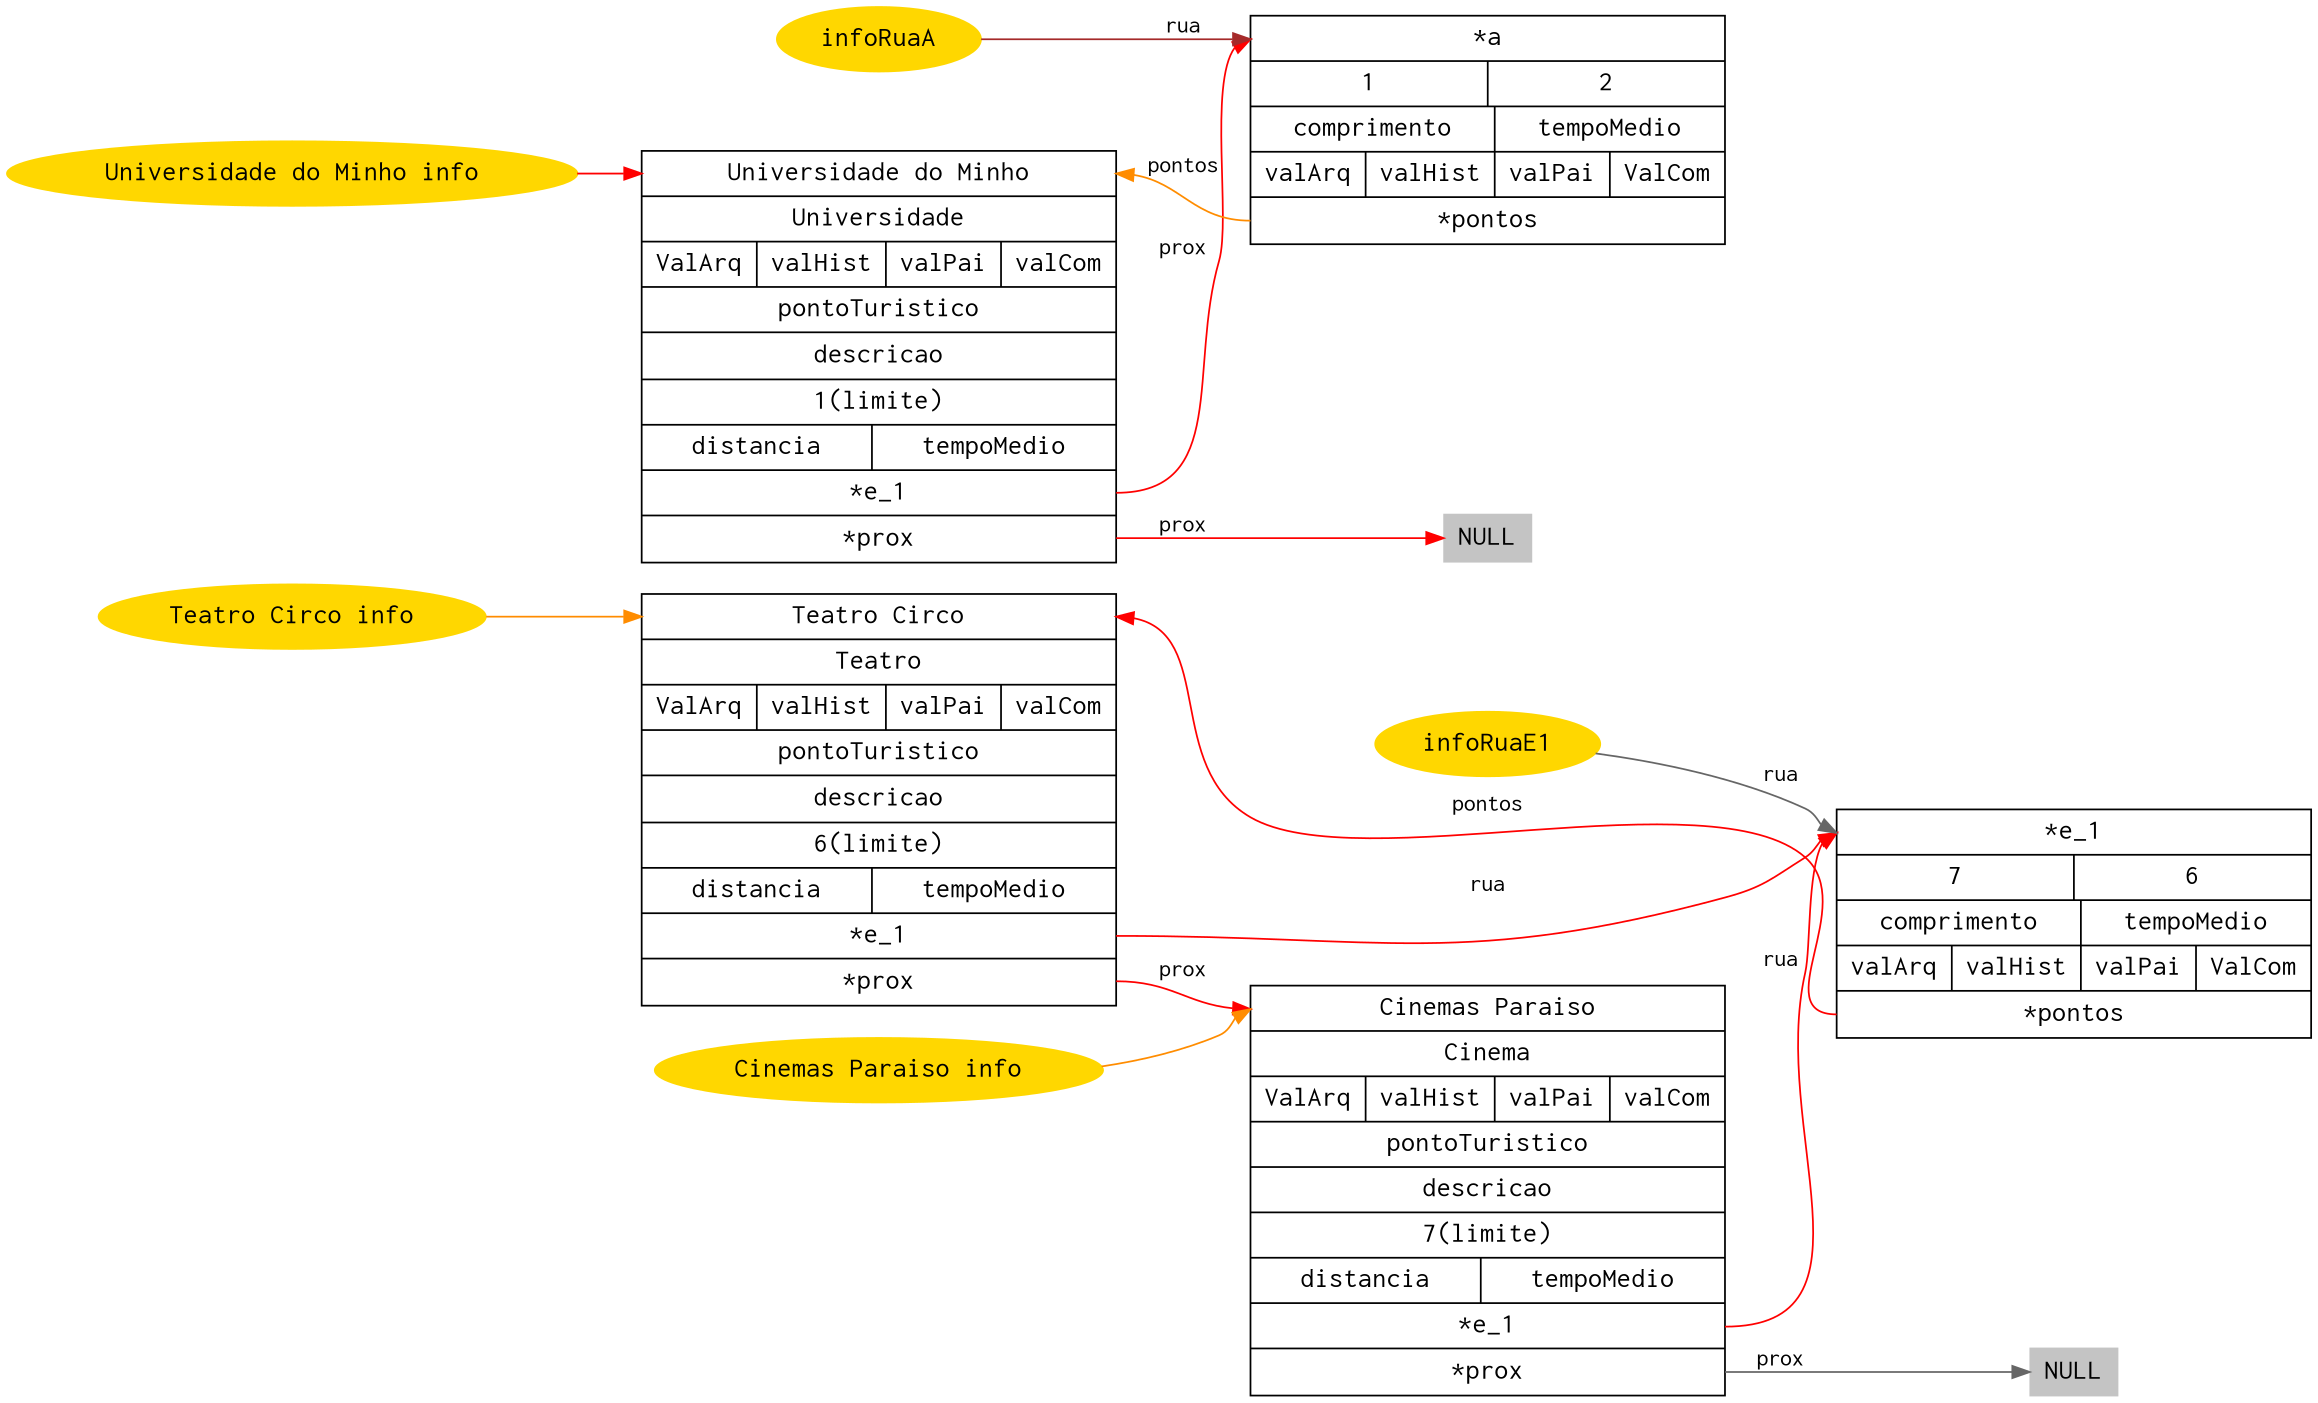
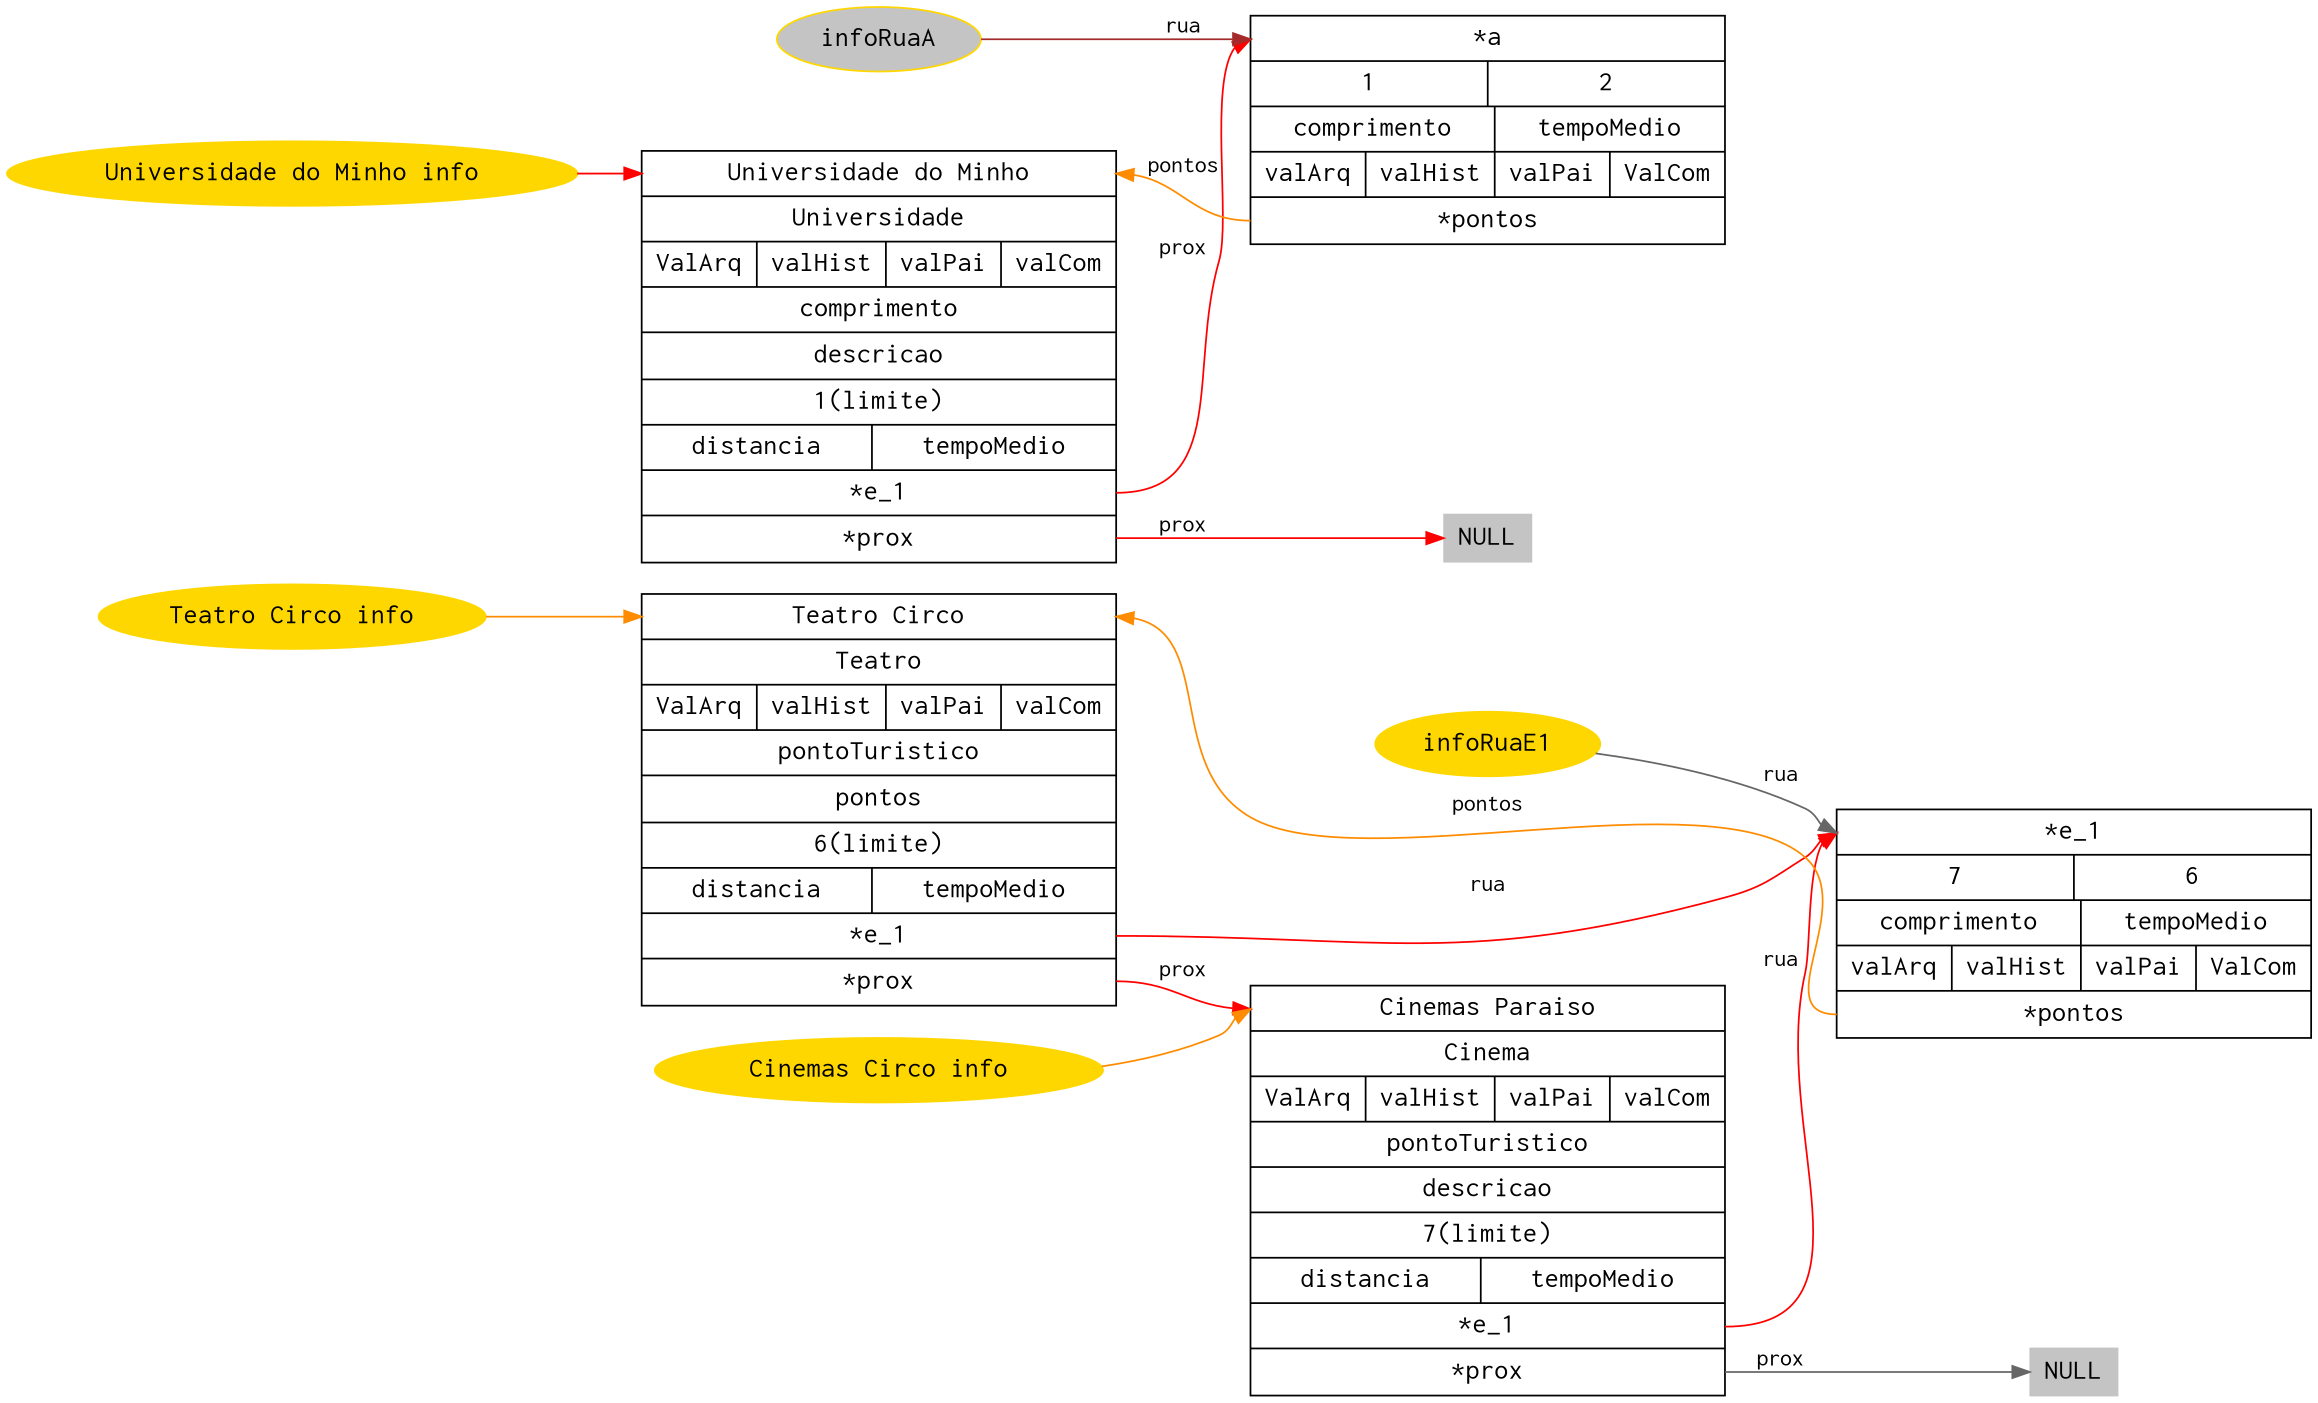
(879, 39) -> (879, 39)
(879, 308) -> (879, 308)
(879, 797) -> (879, 797)
(1498, 832) -> (1498, 832)
(879, 1070) -> (879, 1070)
